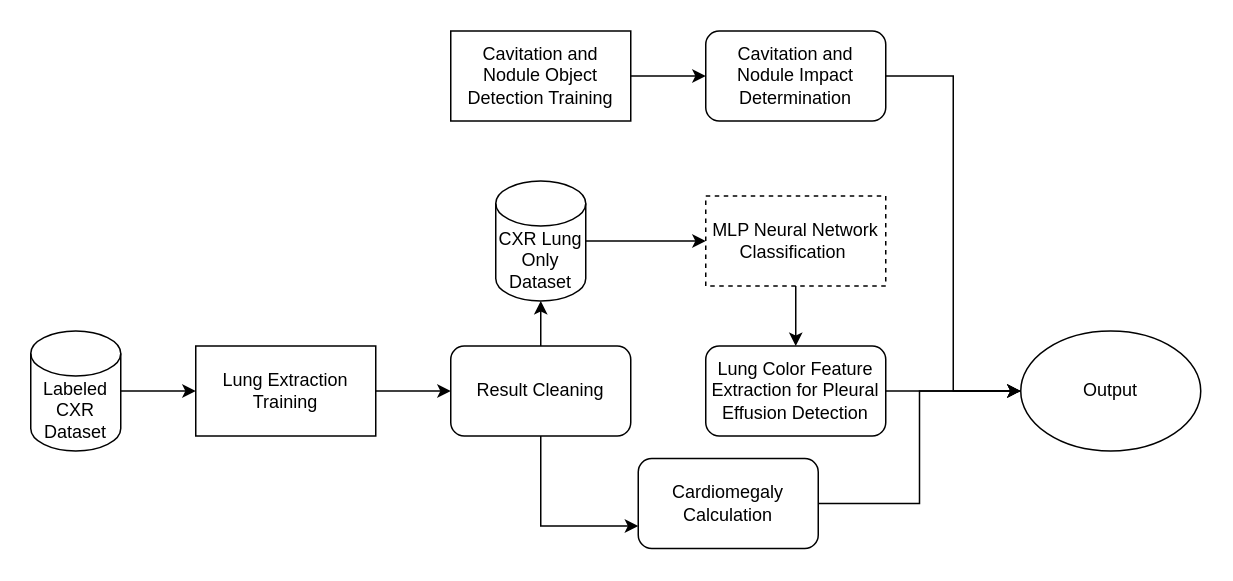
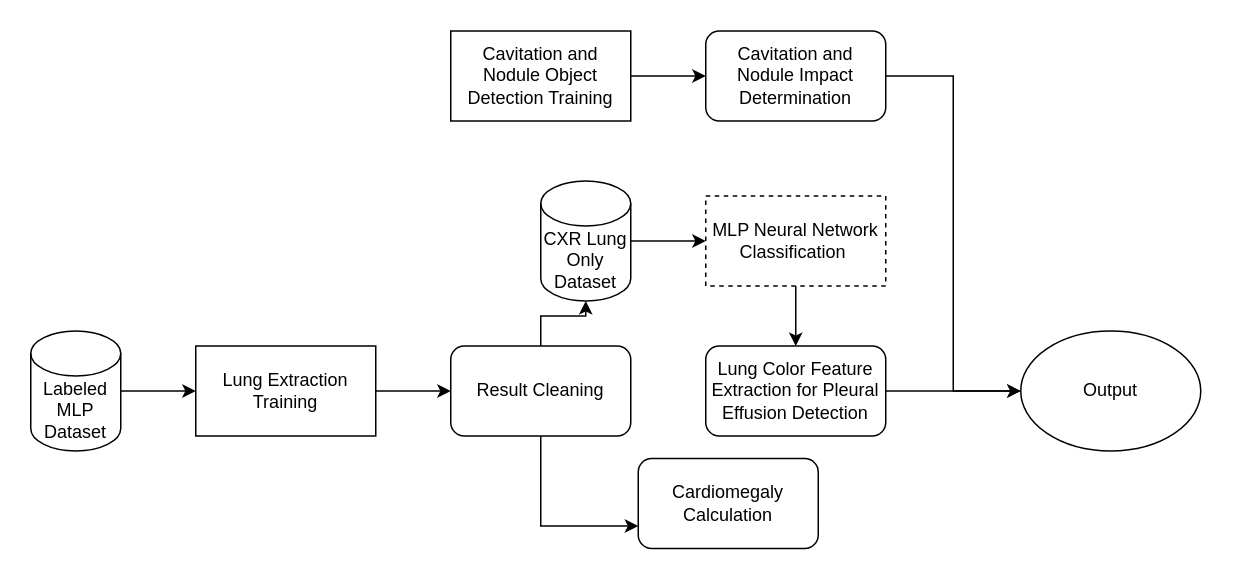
(541, 241) -> (586, 241)
(76, 410) -> (76, 410)
(920, 499) -> none
